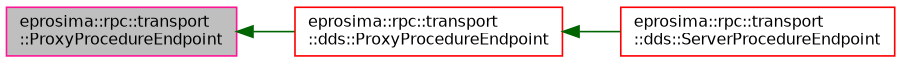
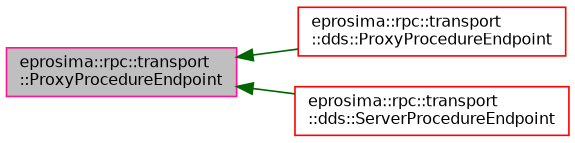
(600, 32) -> (274, 91)
